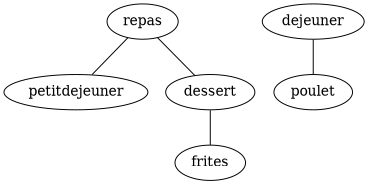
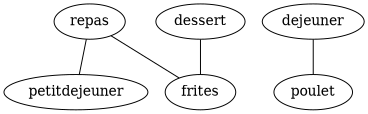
(176, 57) -> (145, 57)
